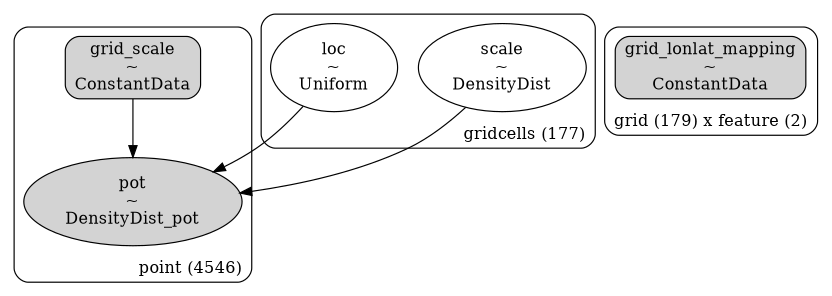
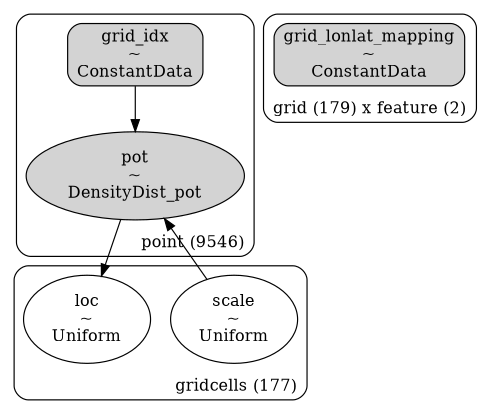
(133, 68) -> (135, 55)
(502, 68) -> (234, 319)
(269, 139) -> (113, 242)
(191, 269) -> (193, 243)
